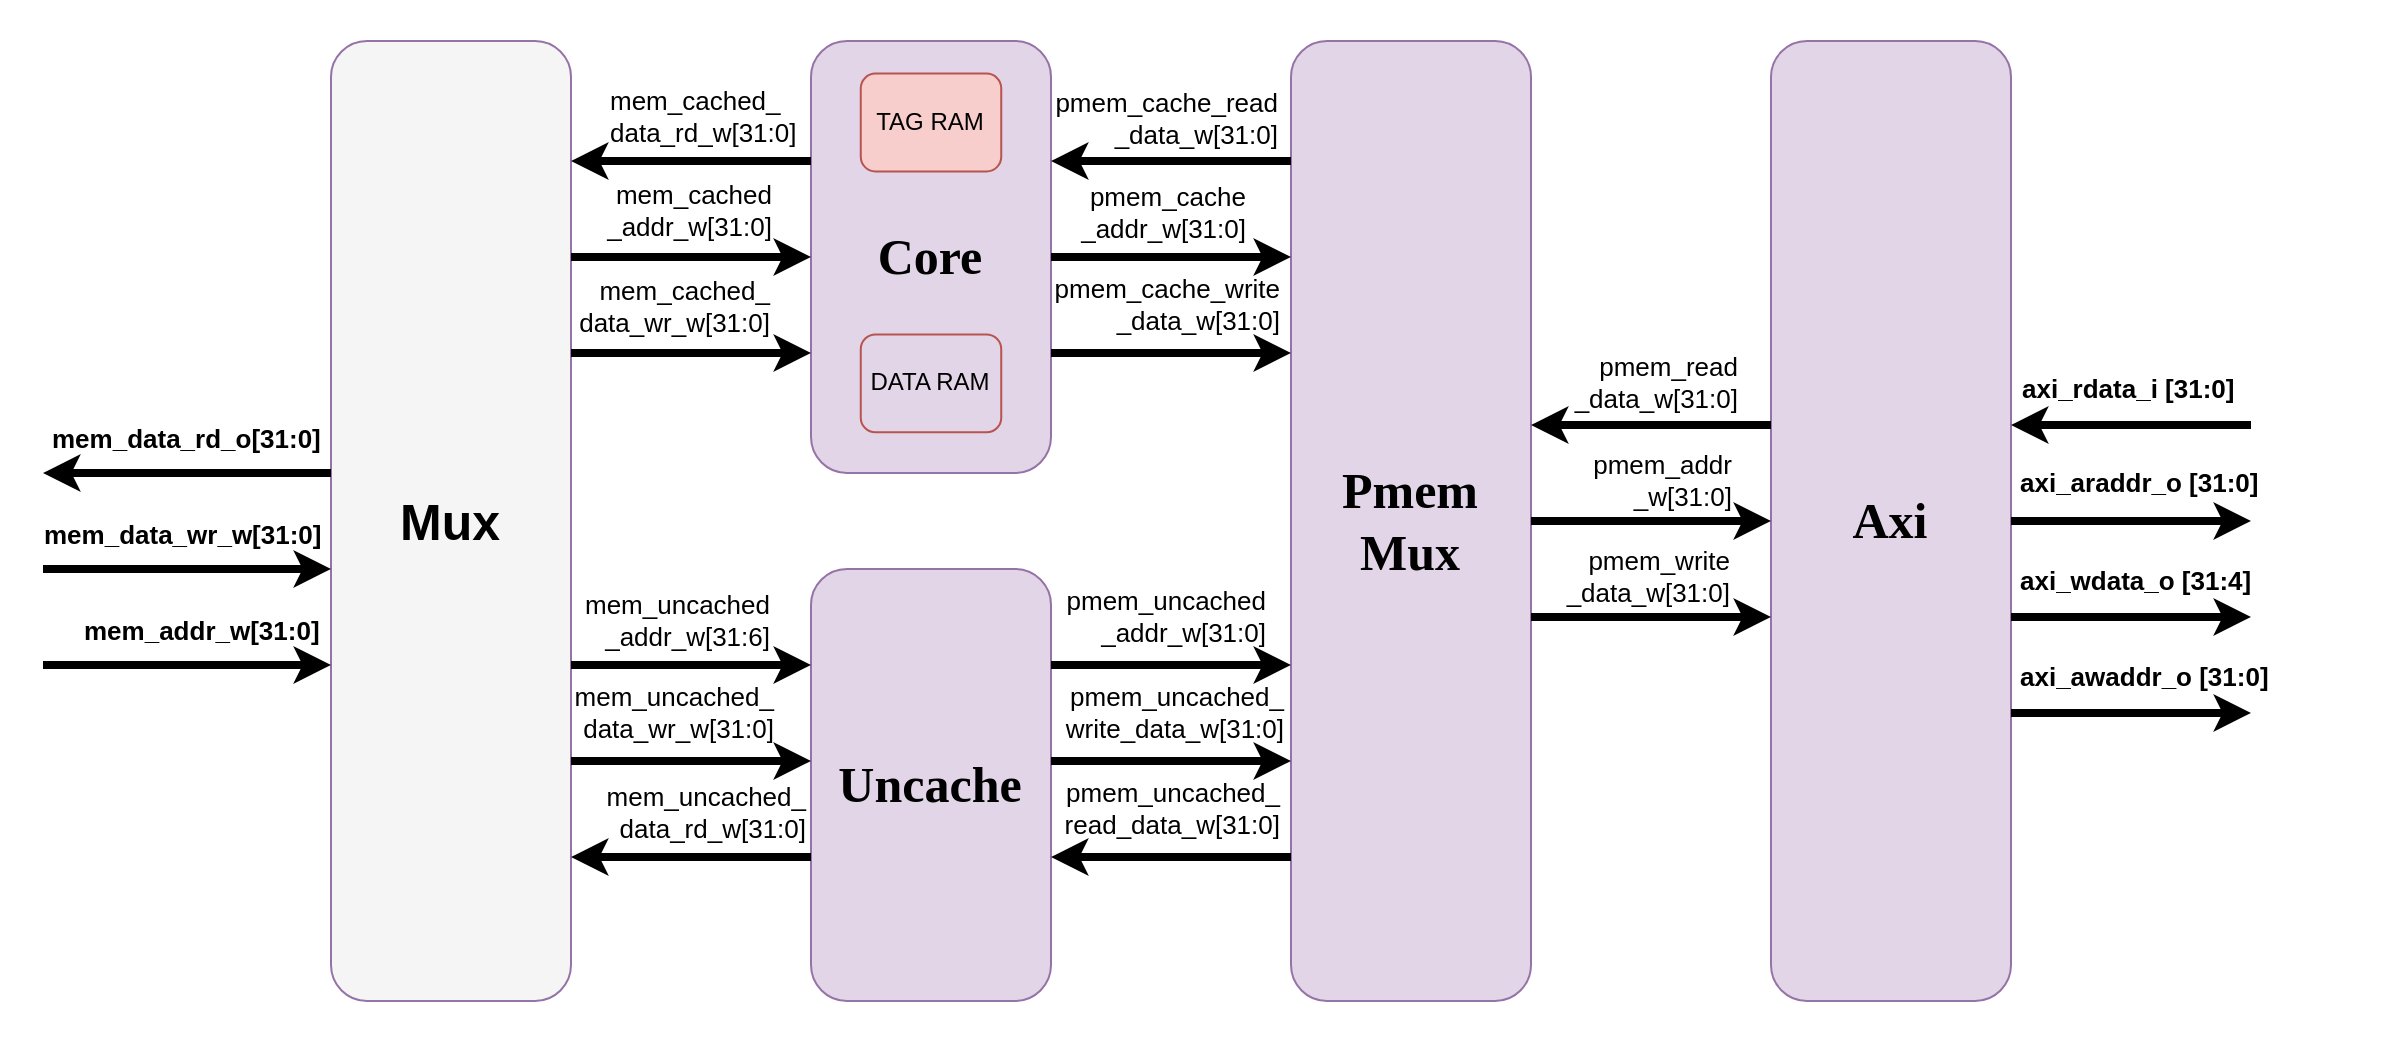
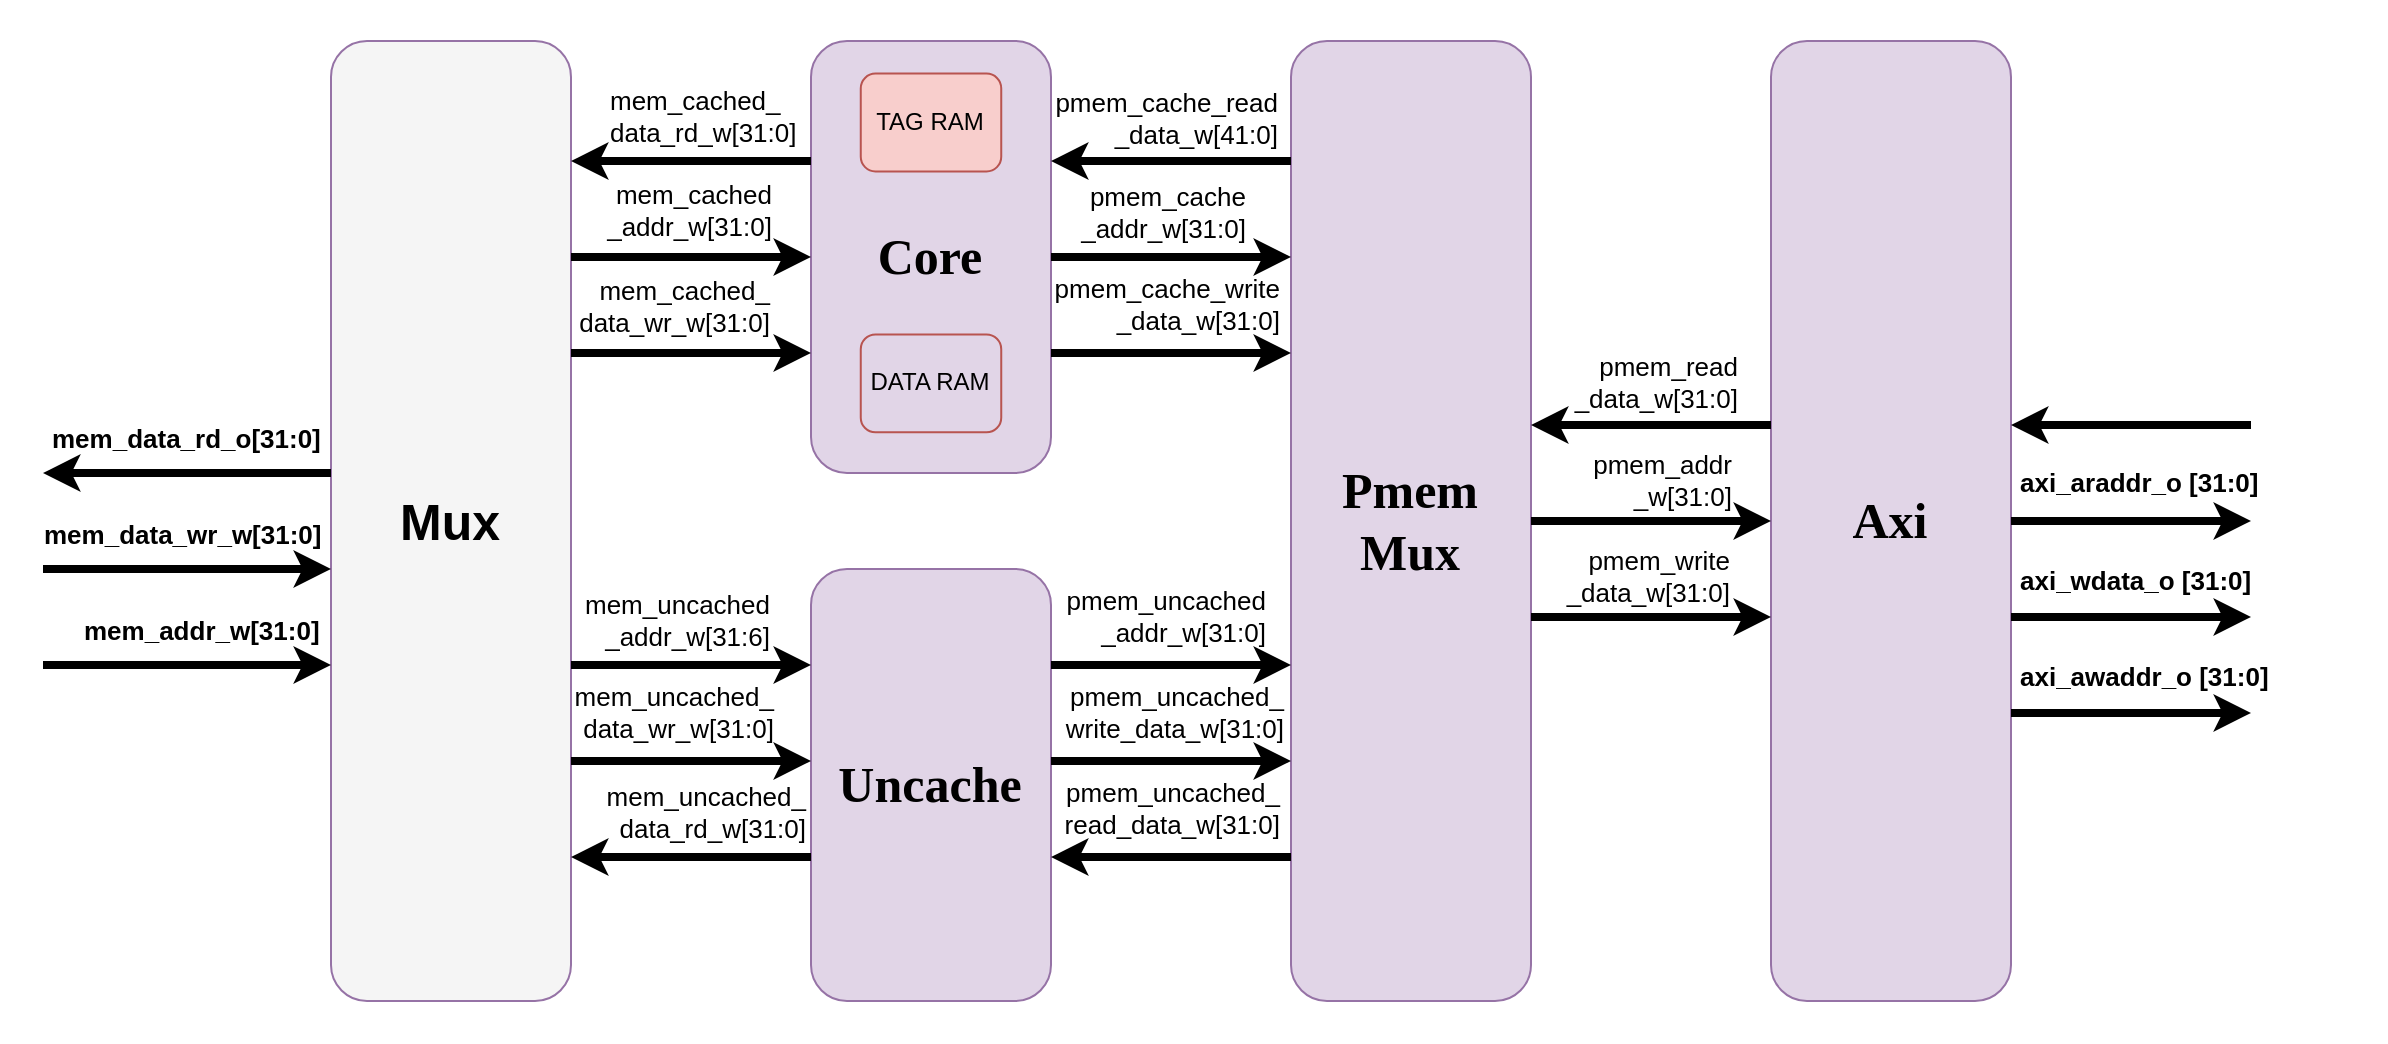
(1170, 120) -> (1170, 120)
(2182, 375) -> none
(2139, 598) -> (2139, 598)
